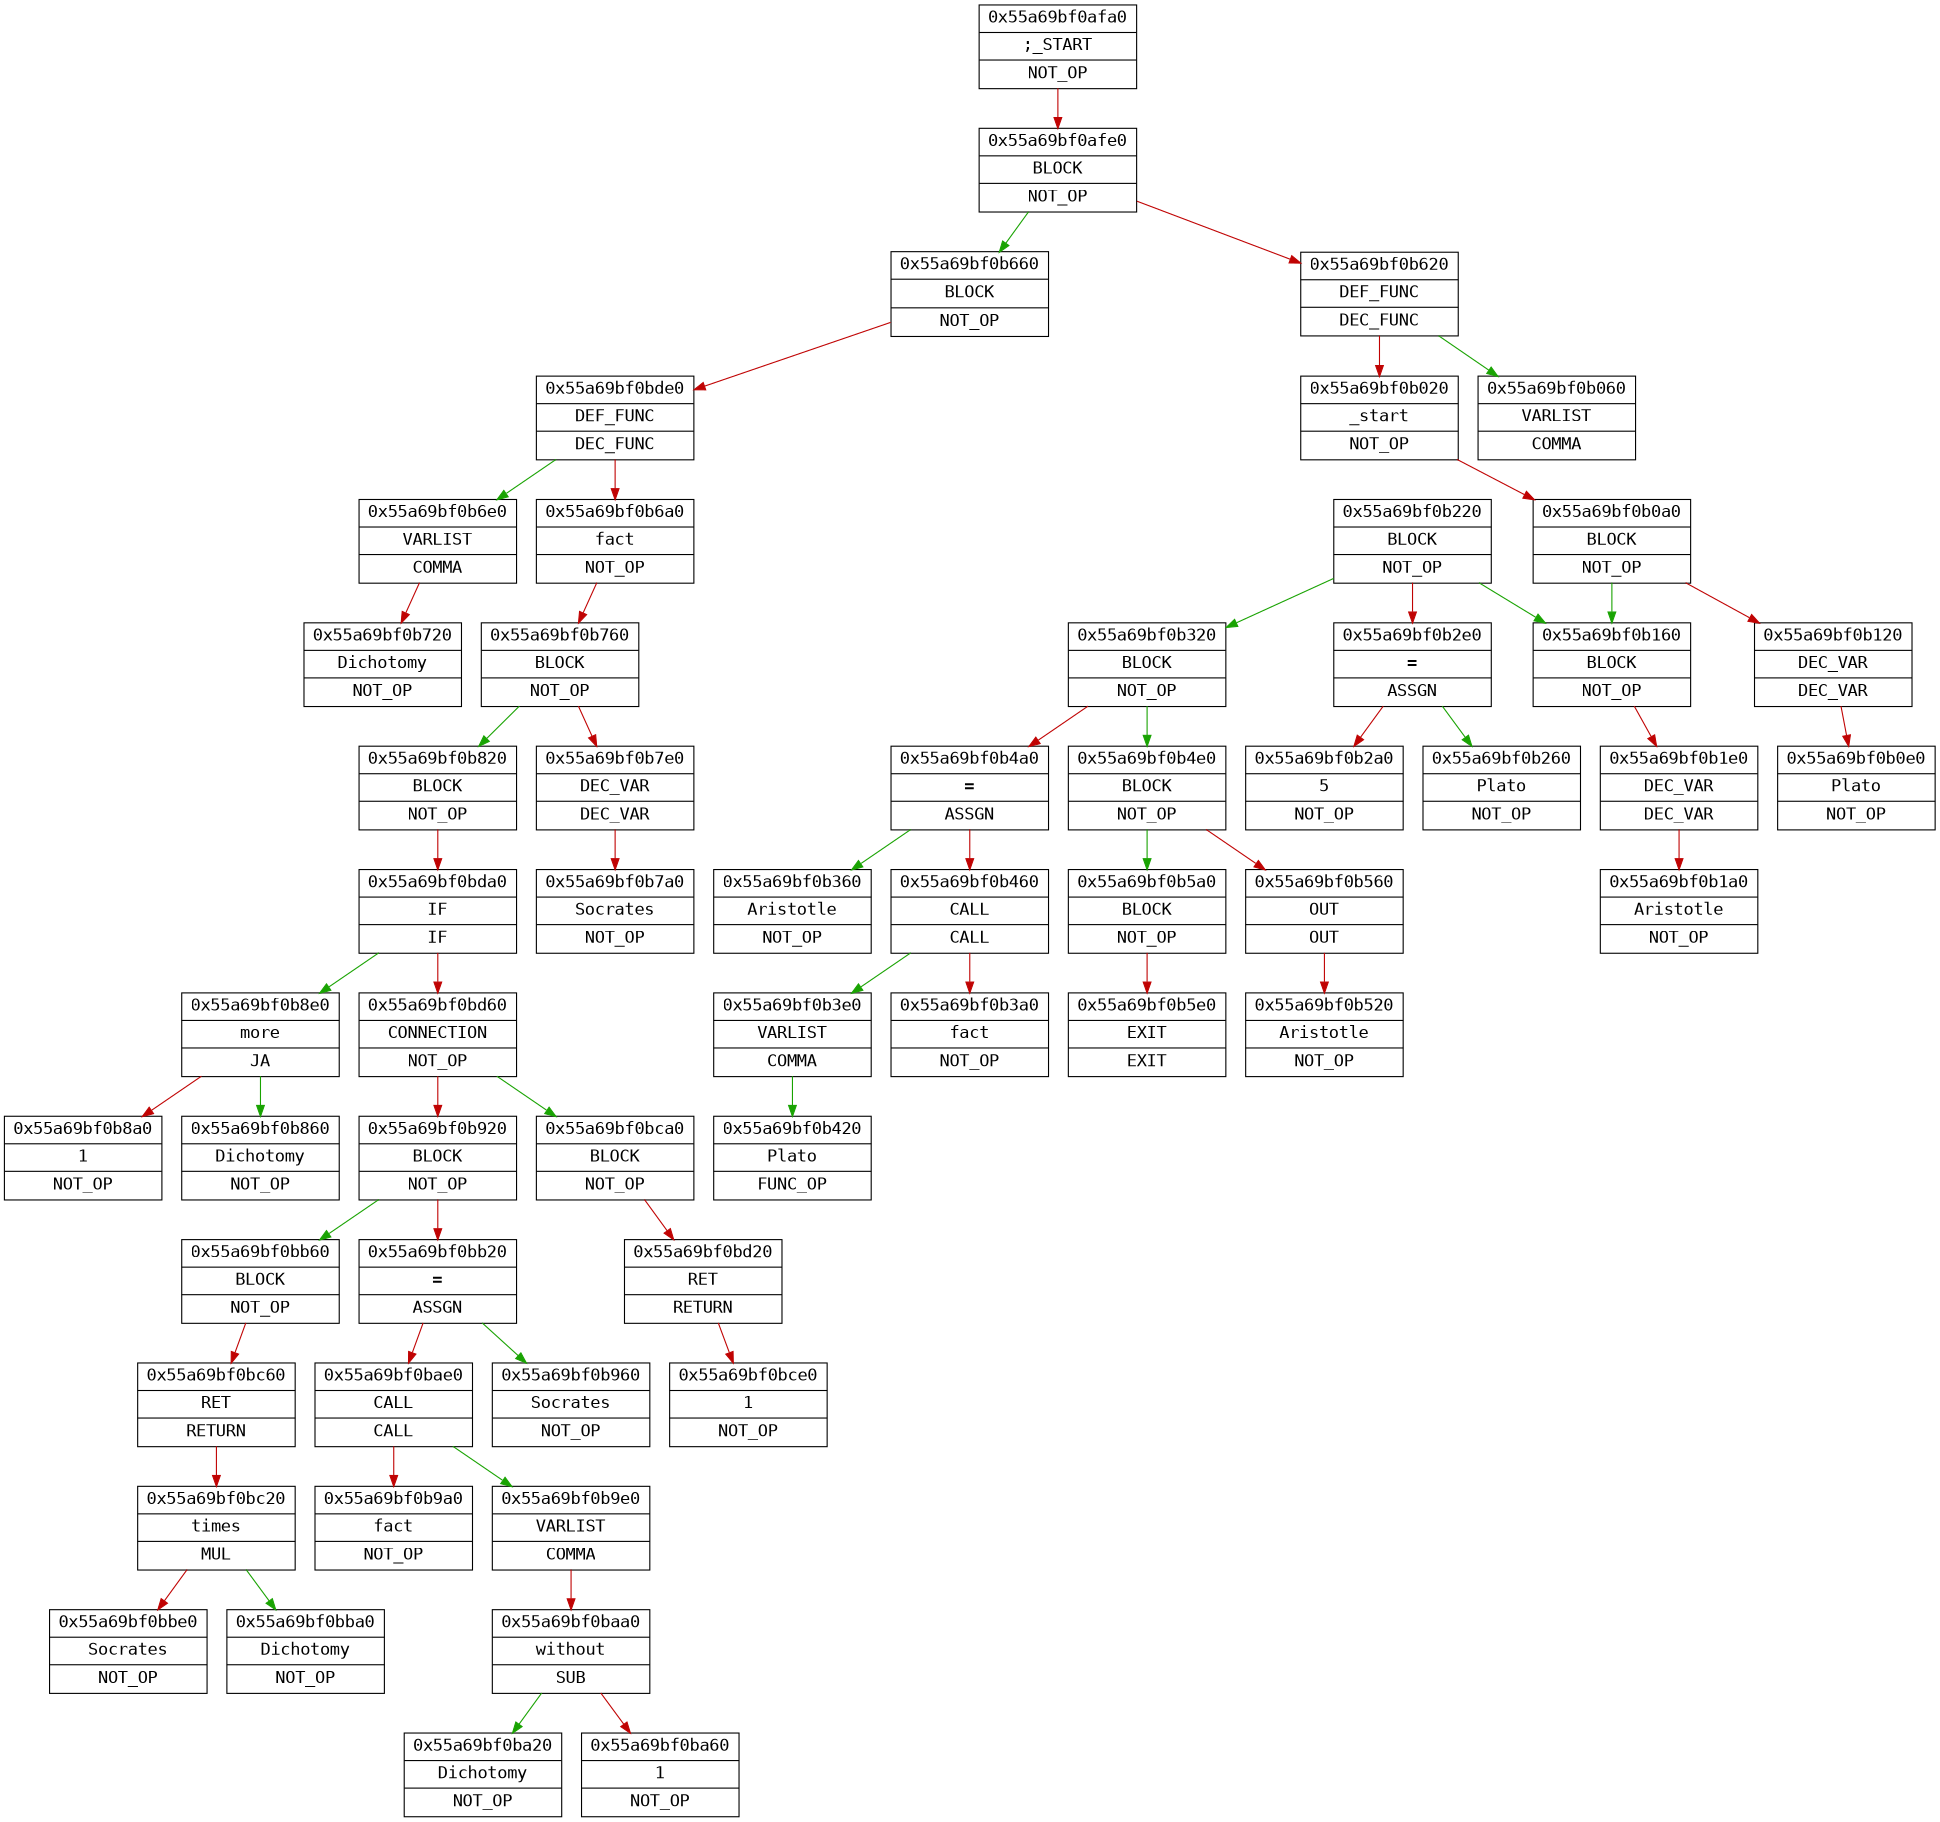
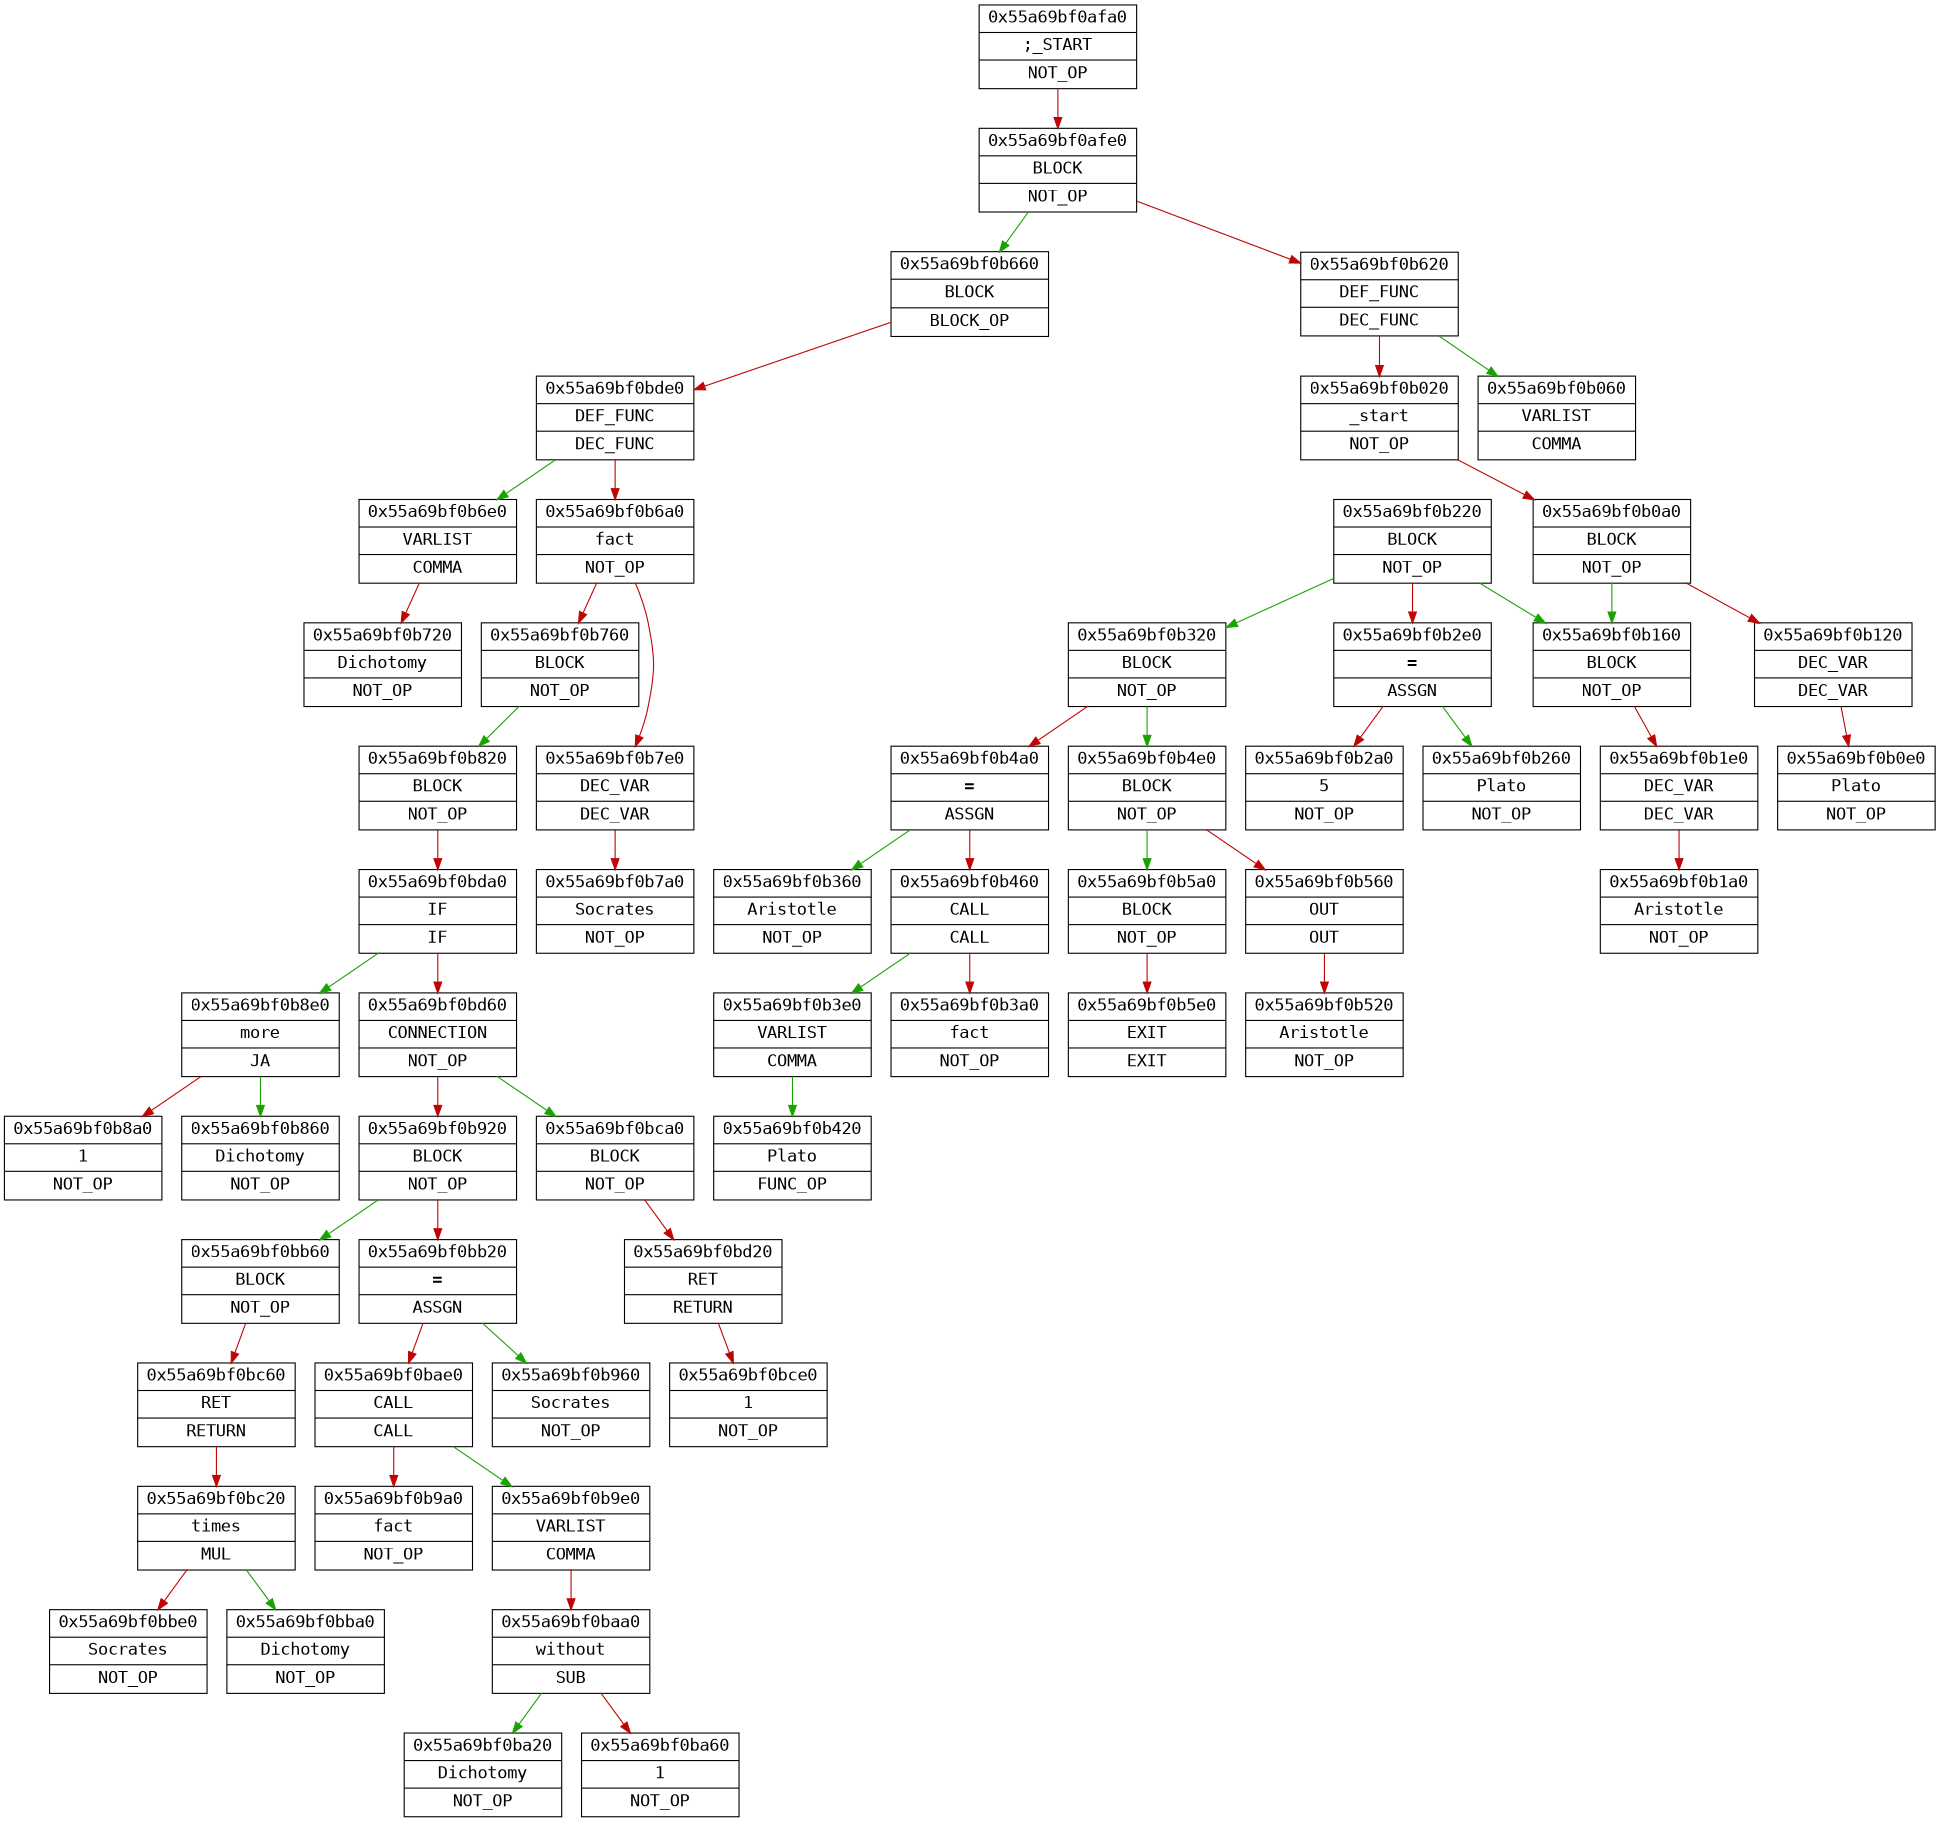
(970, 321) -> (970, 321)
(585, 721) -> (653, 659)
